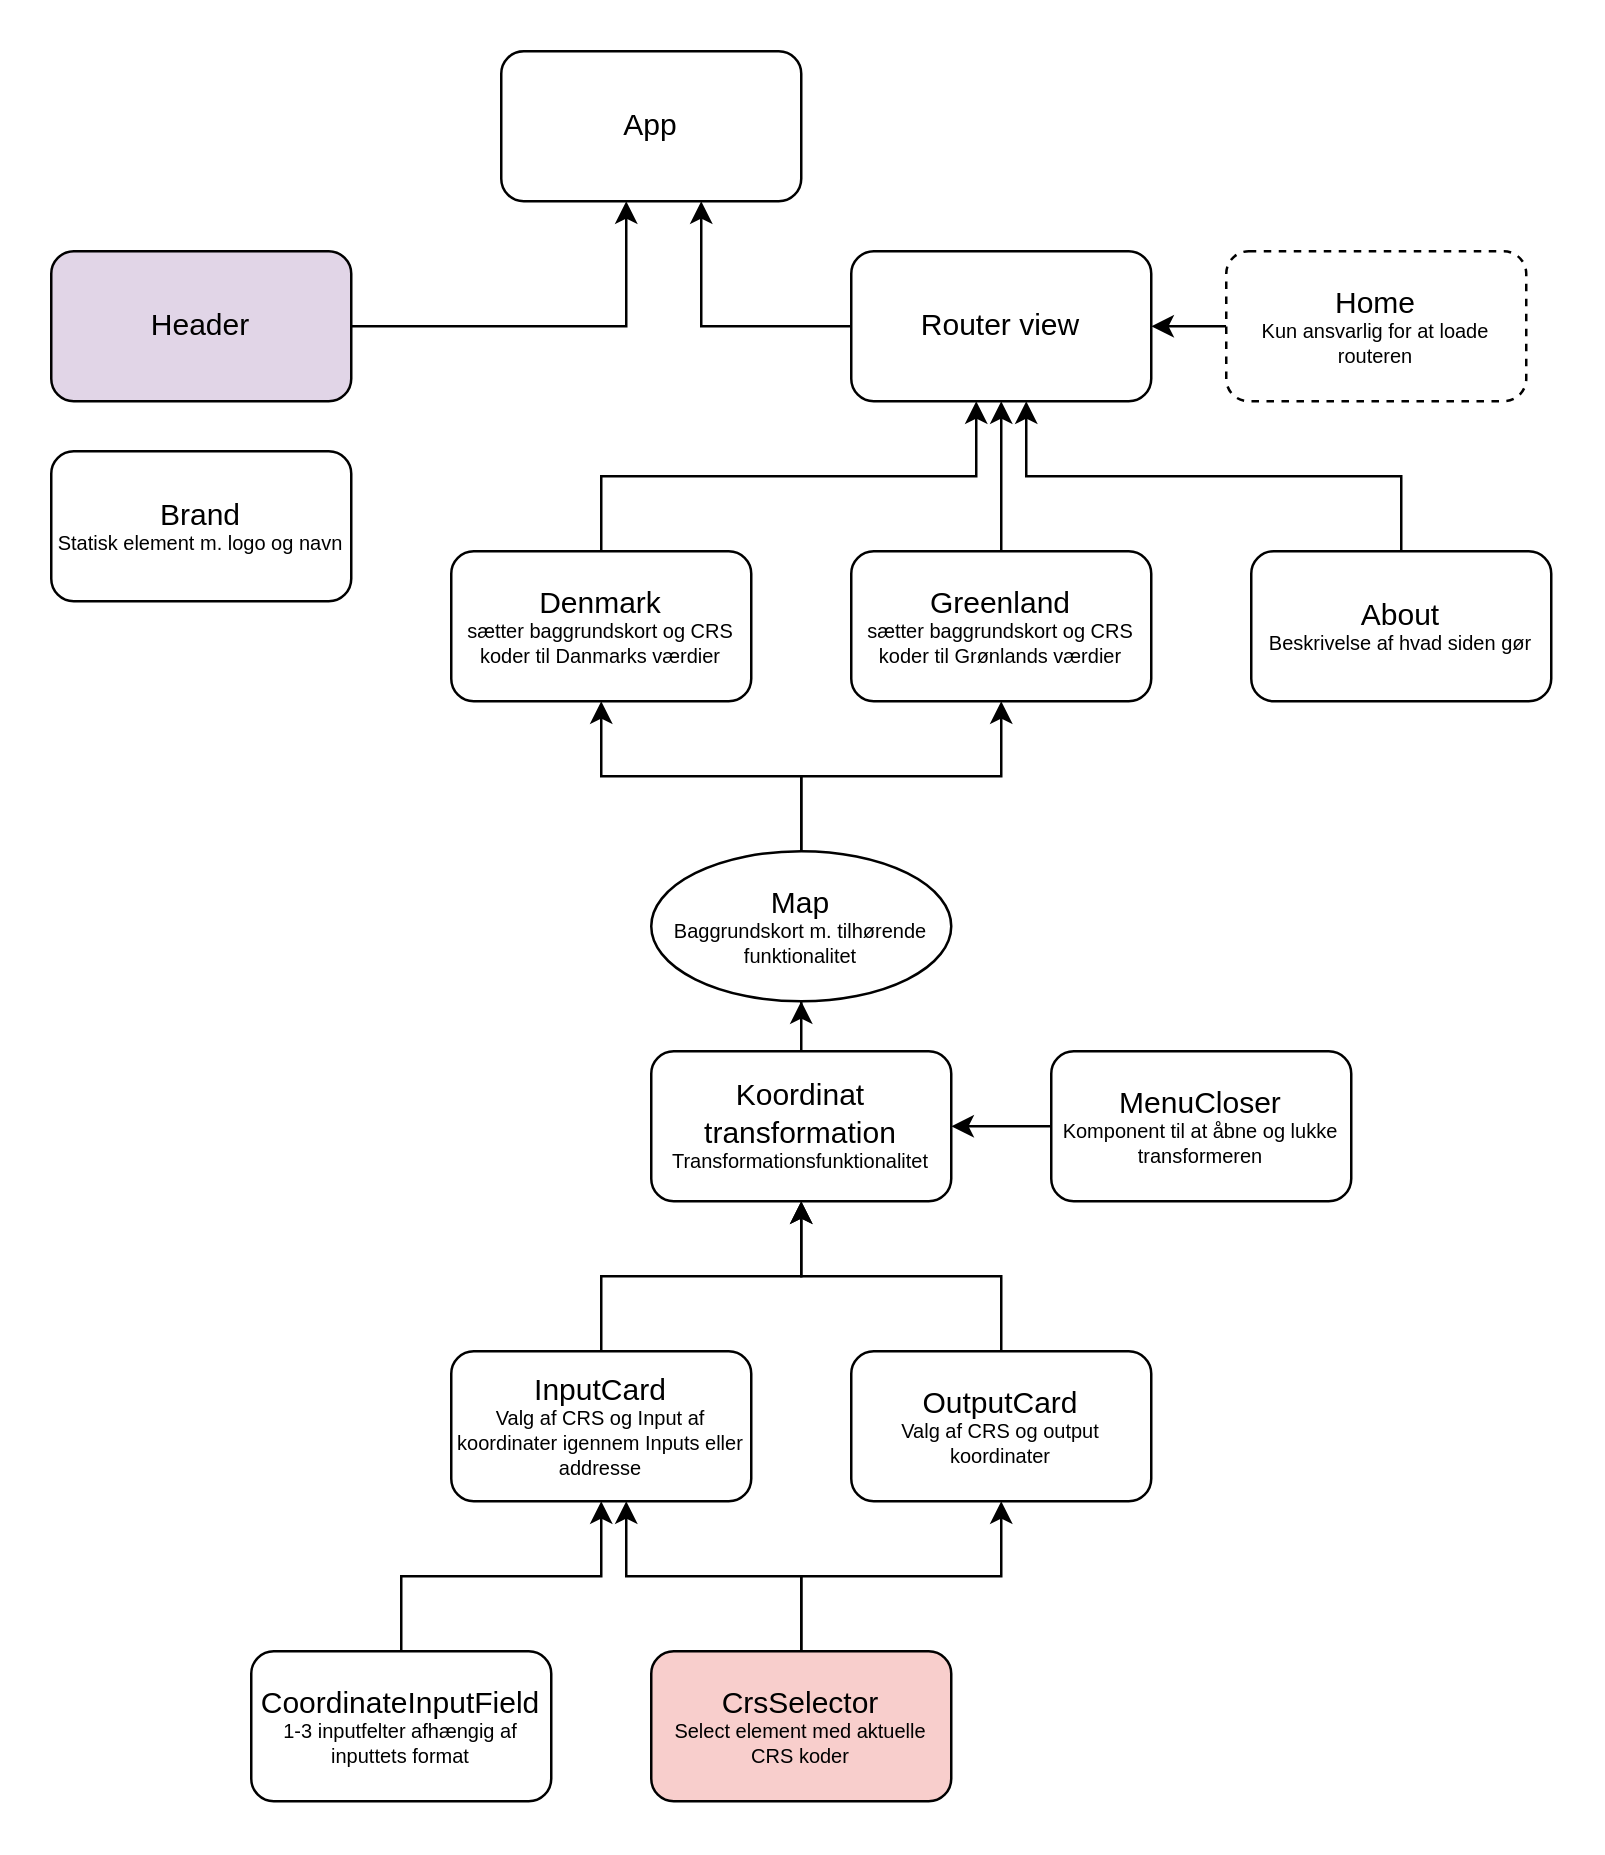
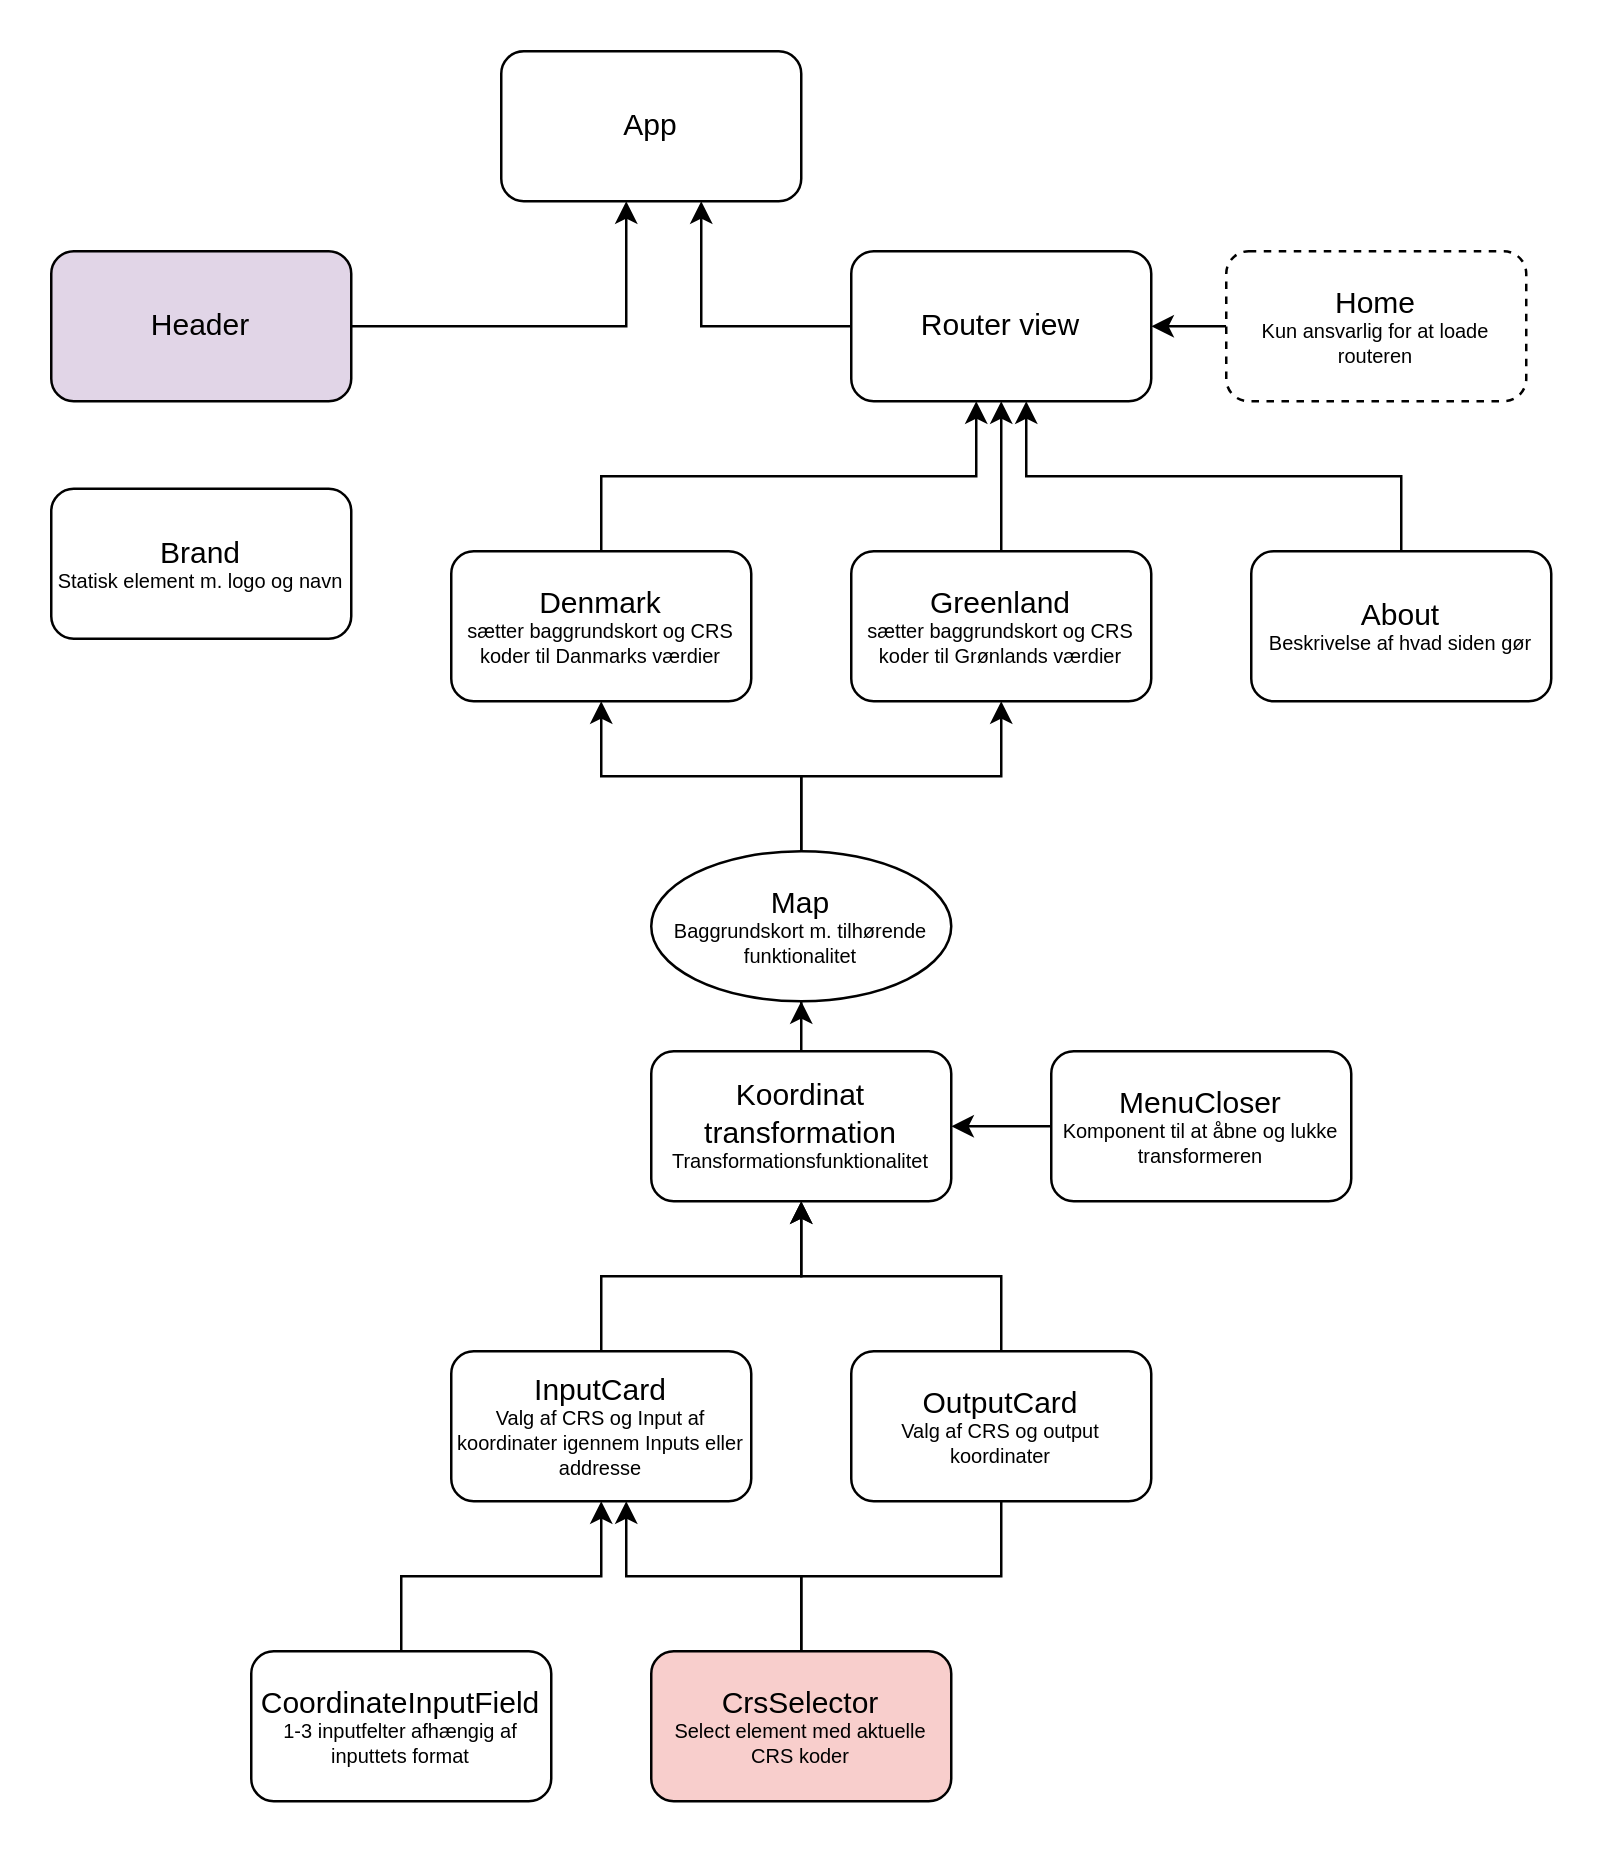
(201, 526) -> (201, 564)
(1001, 1519) -> (1001, 1512)
